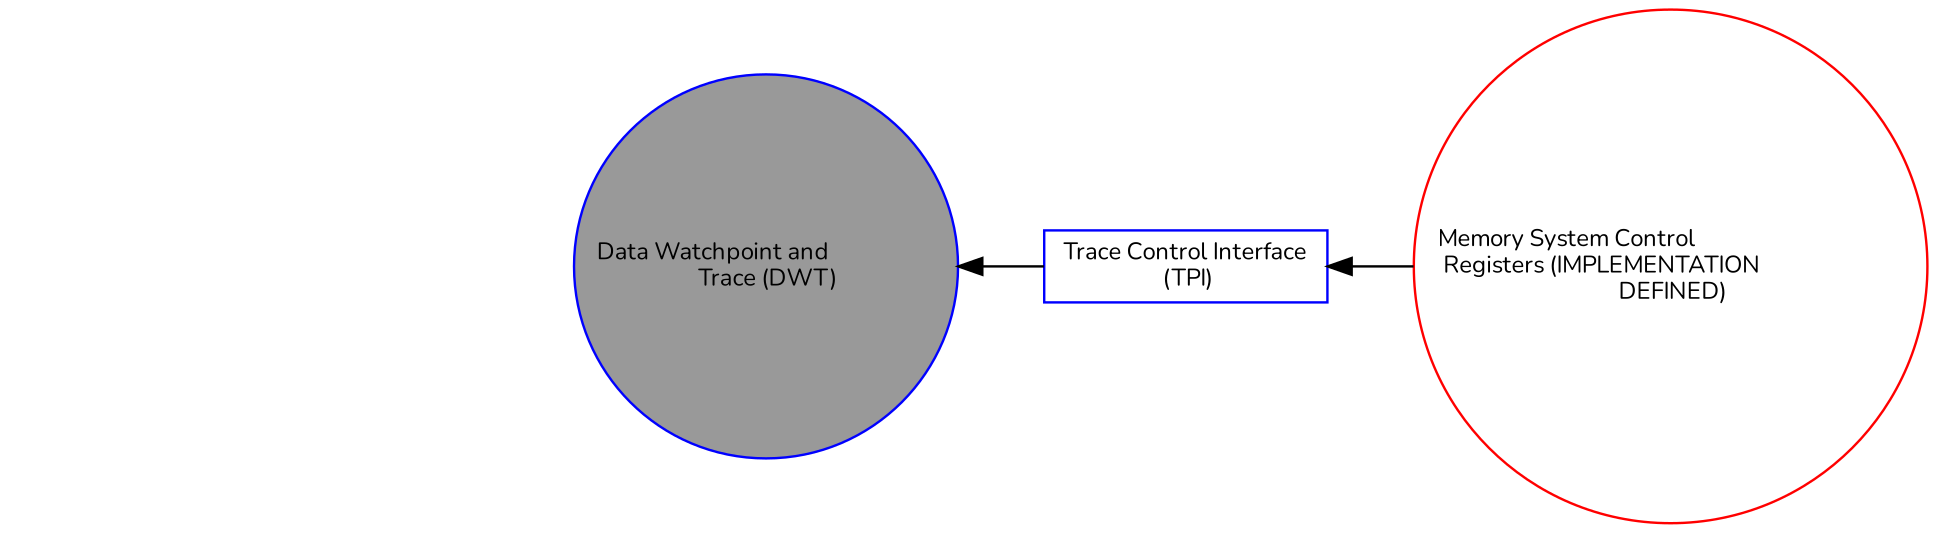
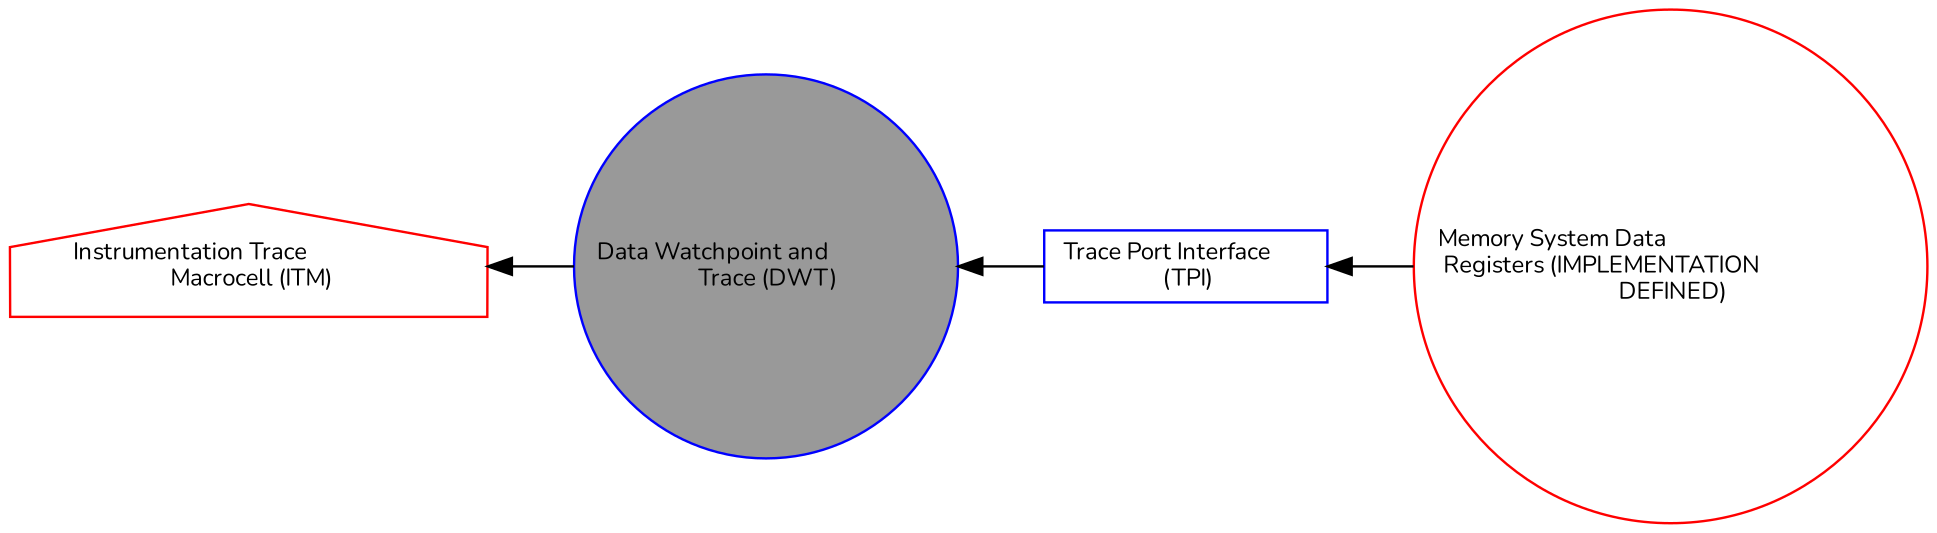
none -> (249, 266)
(1186, 266) -> (1186, 266)
(1671, 266) -> (1671, 266)
